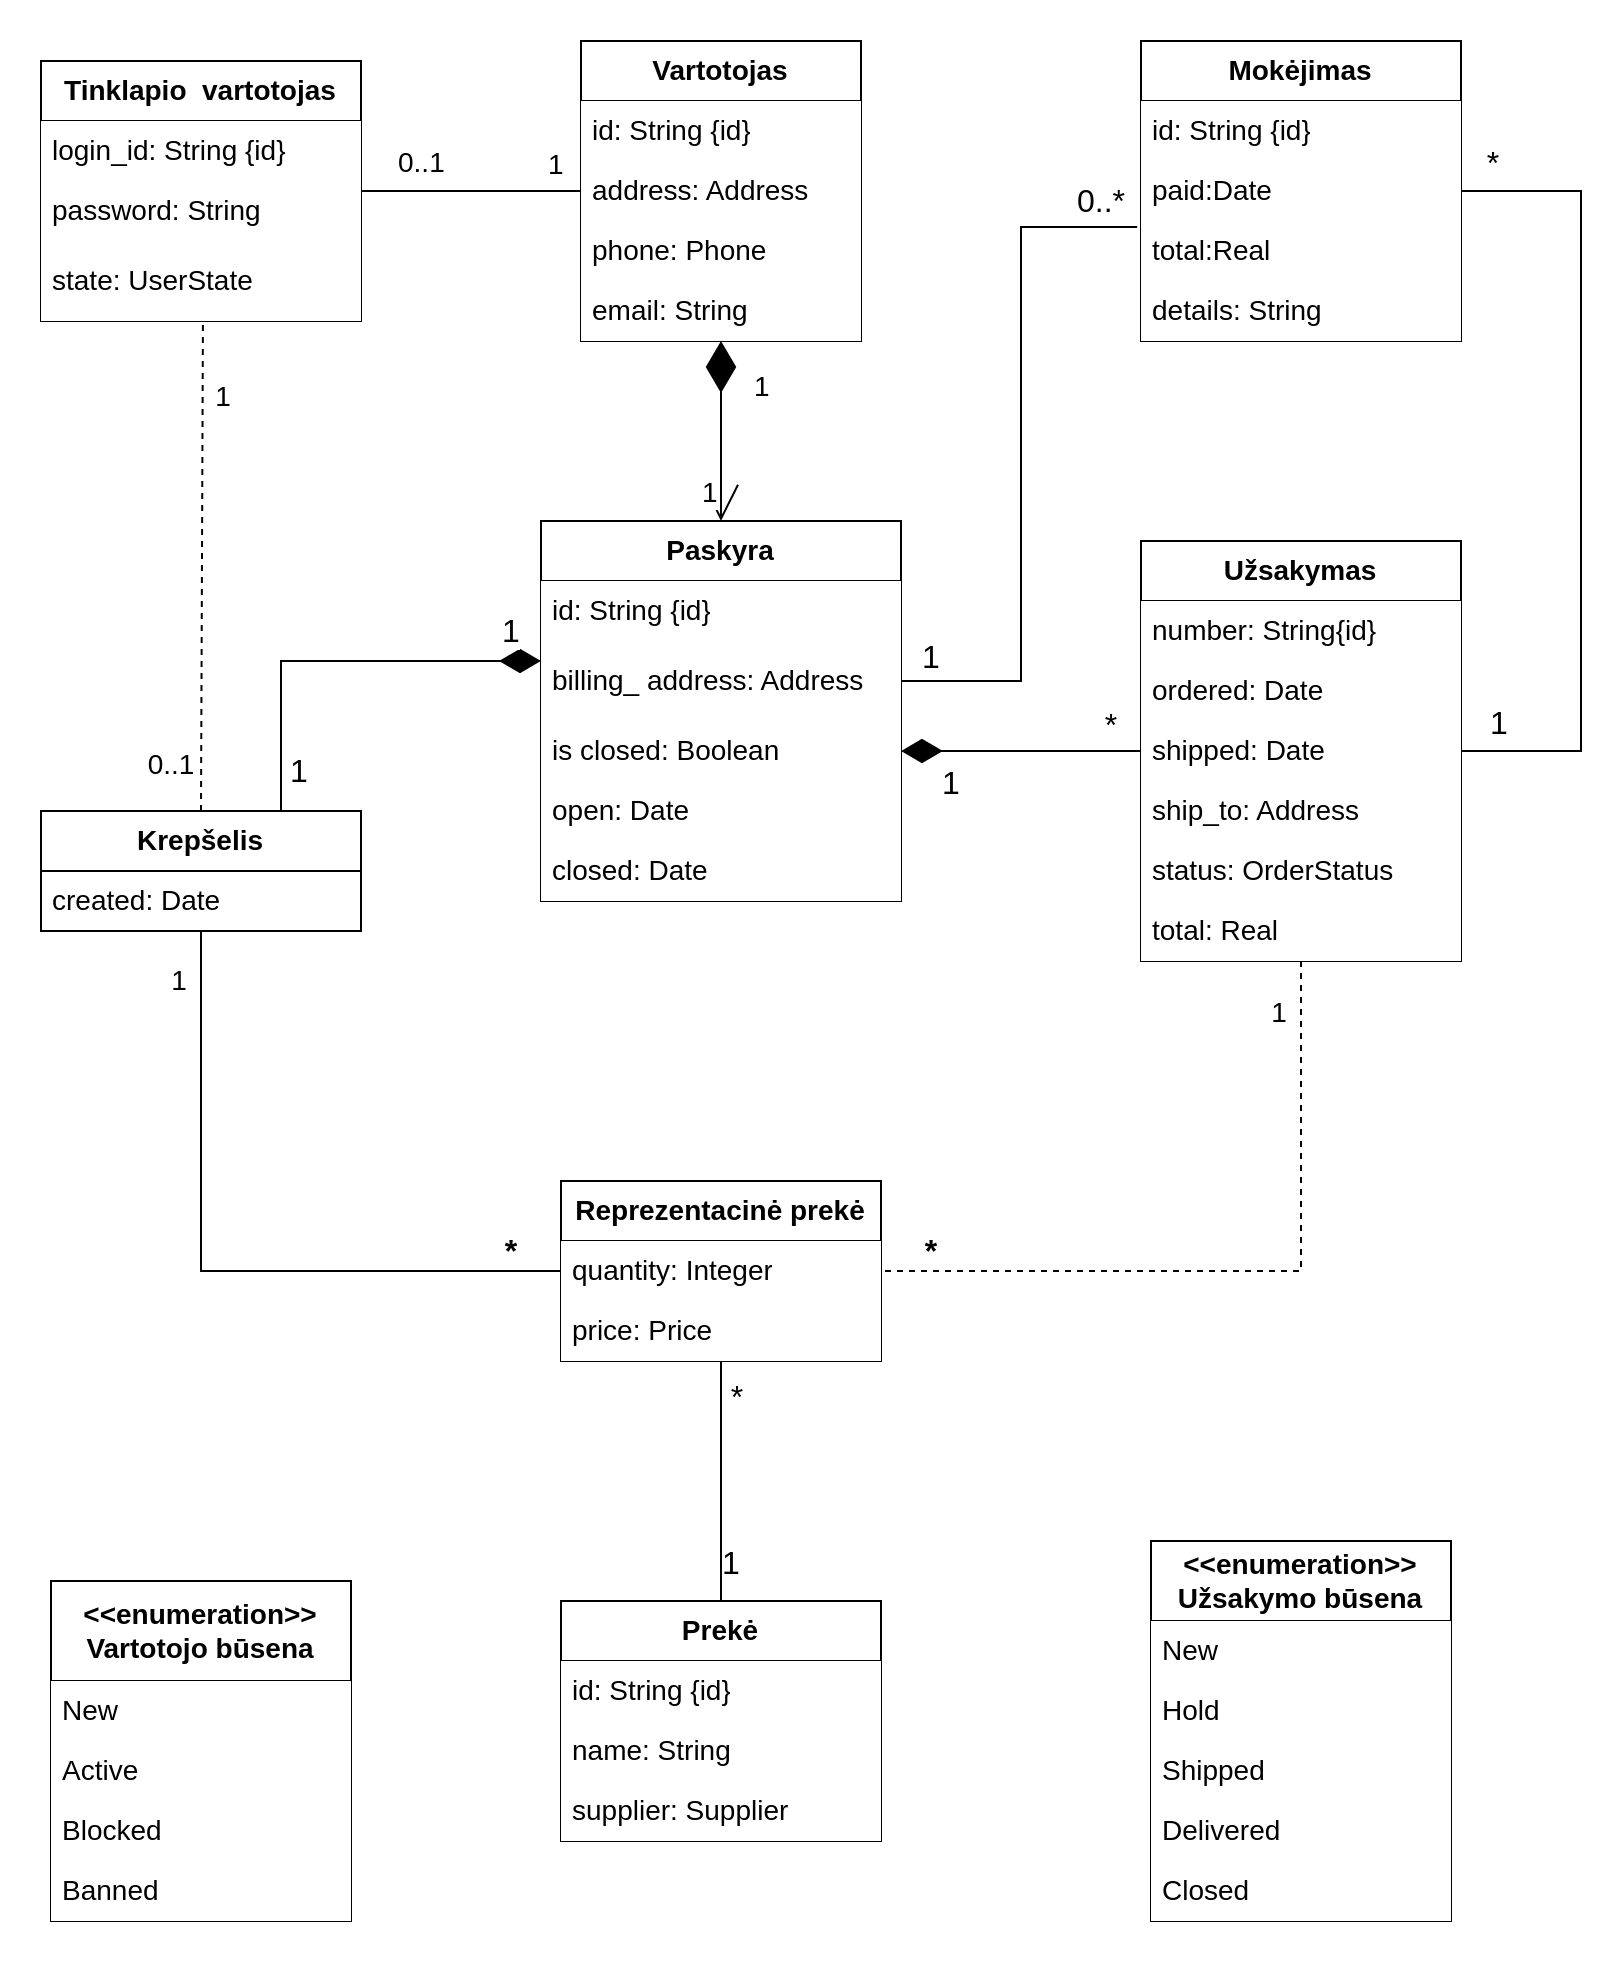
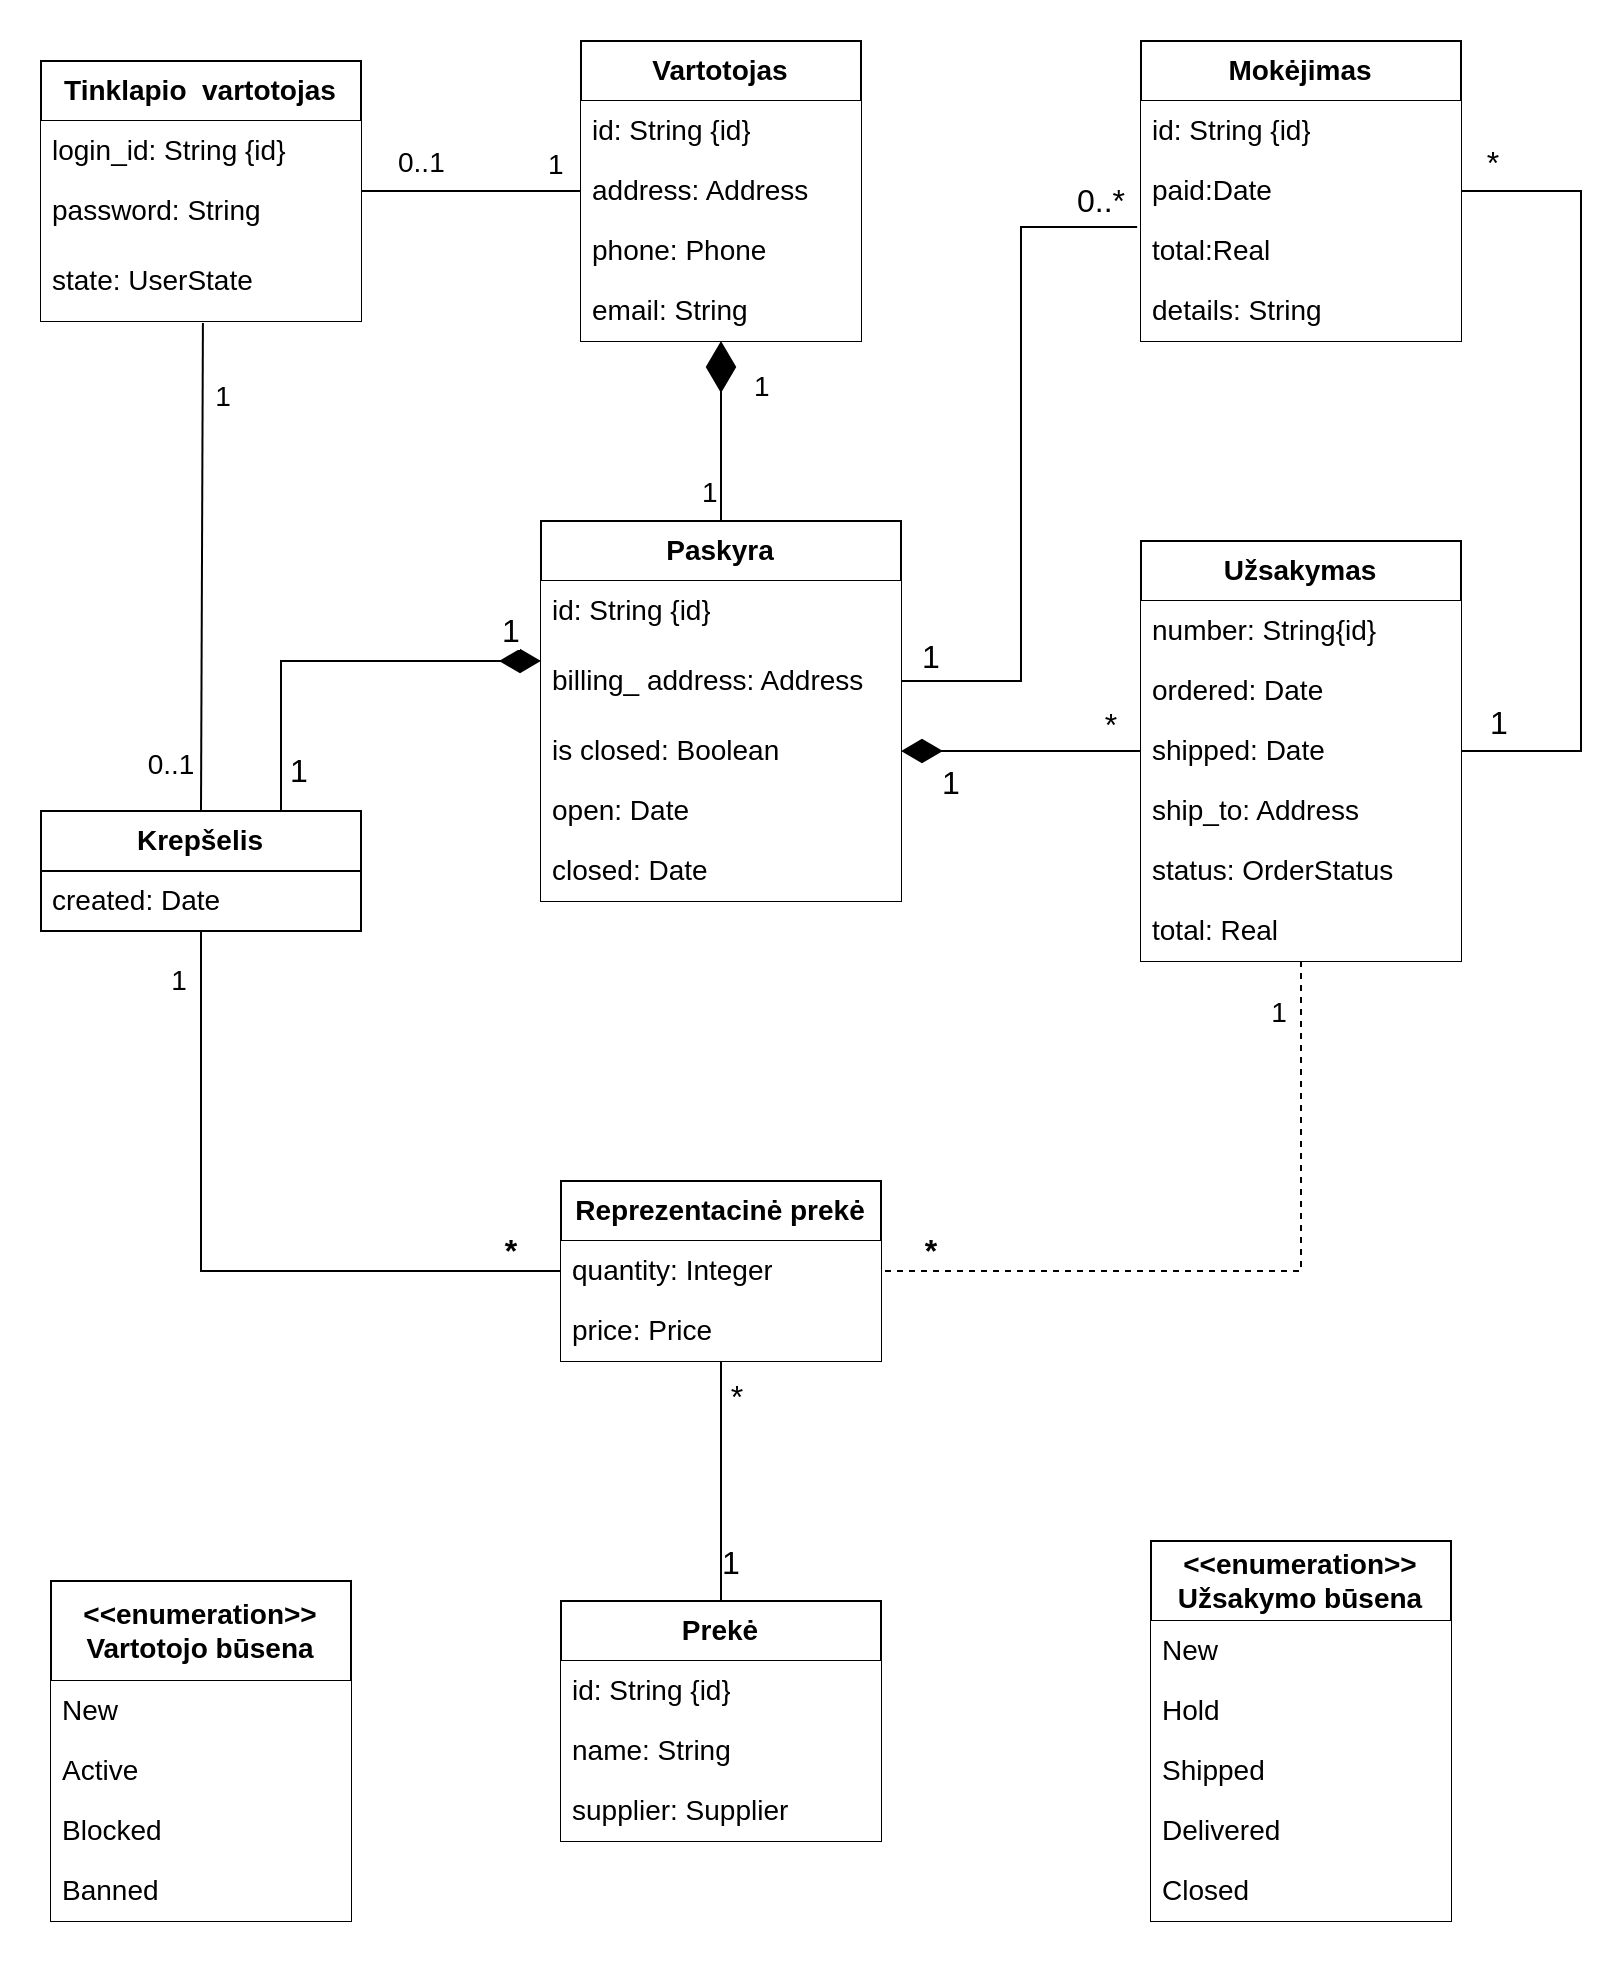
(721, 514) -> (721, 514)
(202, 566) -> (202, 566)
